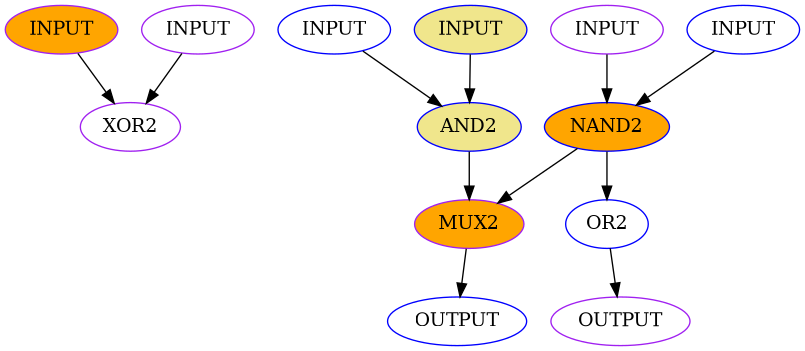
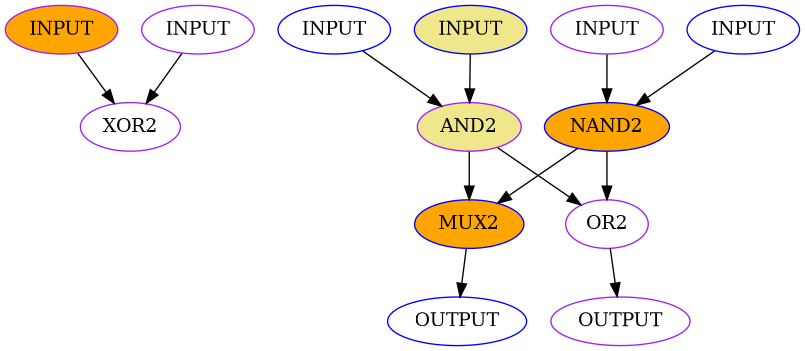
(469, 127) -> (469, 127)
none -> (530, 170)
(469, 224) -> (469, 224)
(607, 224) -> (607, 224)
